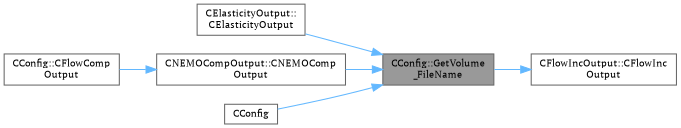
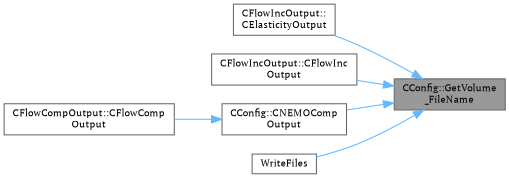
(251, 20) -> (284, 20)
(62, 70) -> (89, 119)
(251, 70) -> (284, 119)
(507, 70) -> (370, 82)
(251, 114) -> (284, 164)
